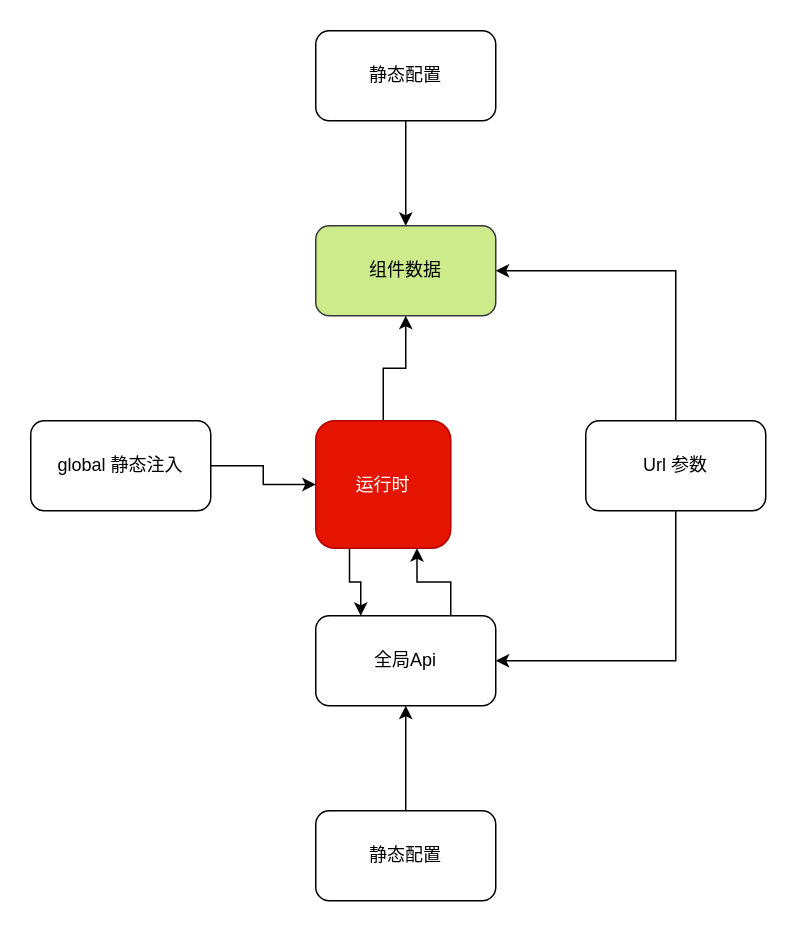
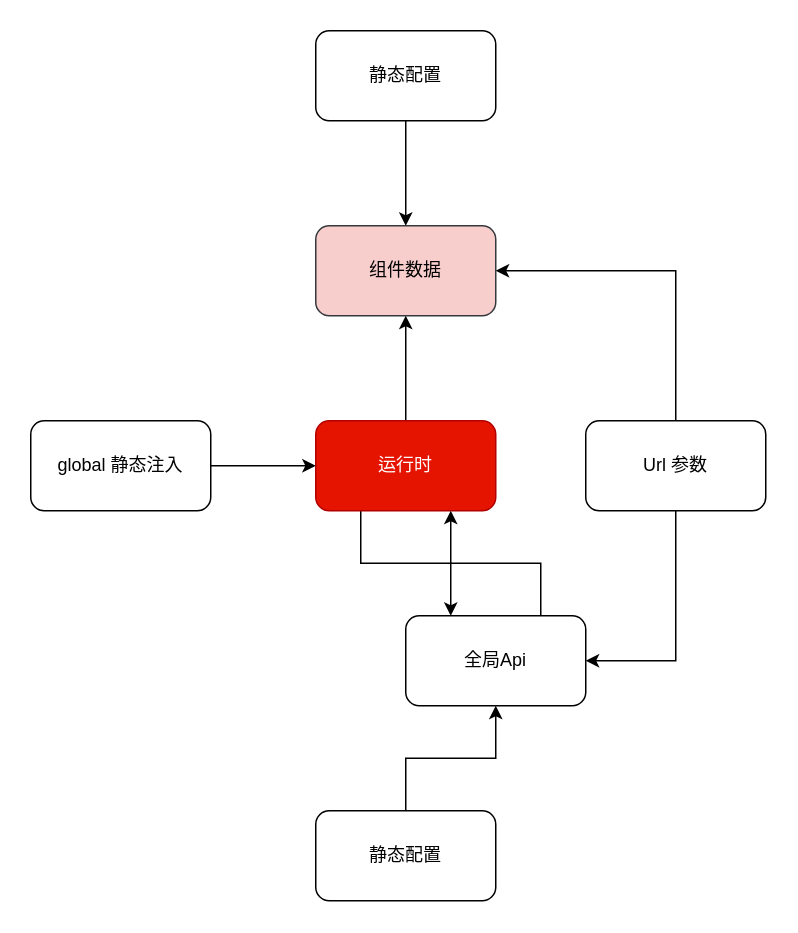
(406, 271) -> (406, 271)
(383, 485) -> (406, 466)
(406, 661) -> (496, 661)
